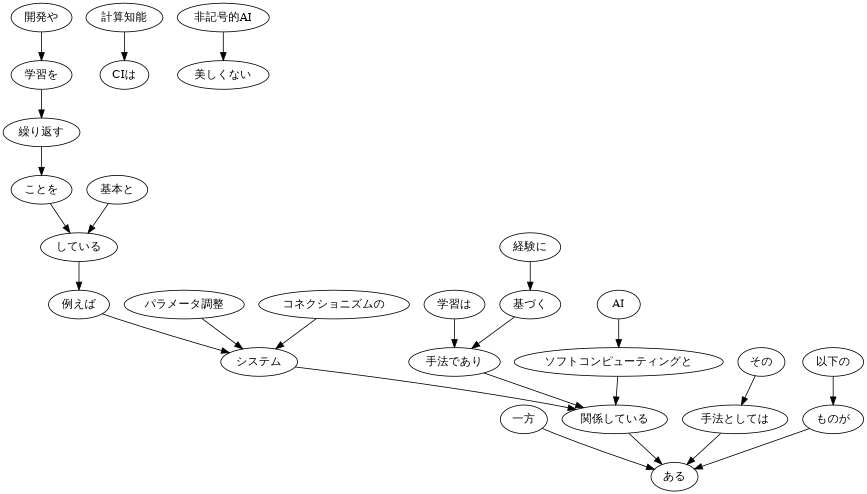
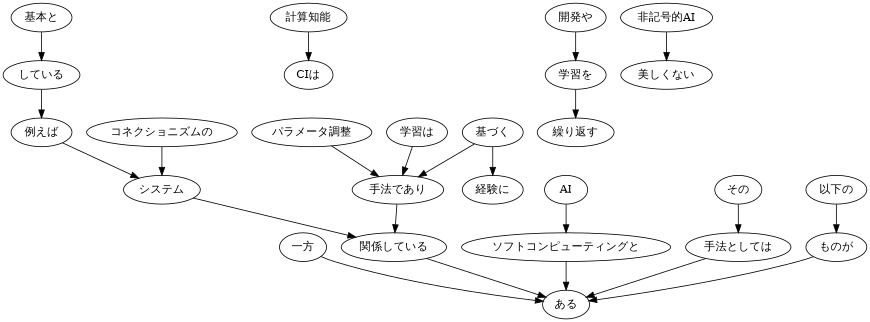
(42, 190) -> none
(530, 272) -> (493, 157)
(219, 331) -> (352, 159)
(617, 387) -> (566, 272)
